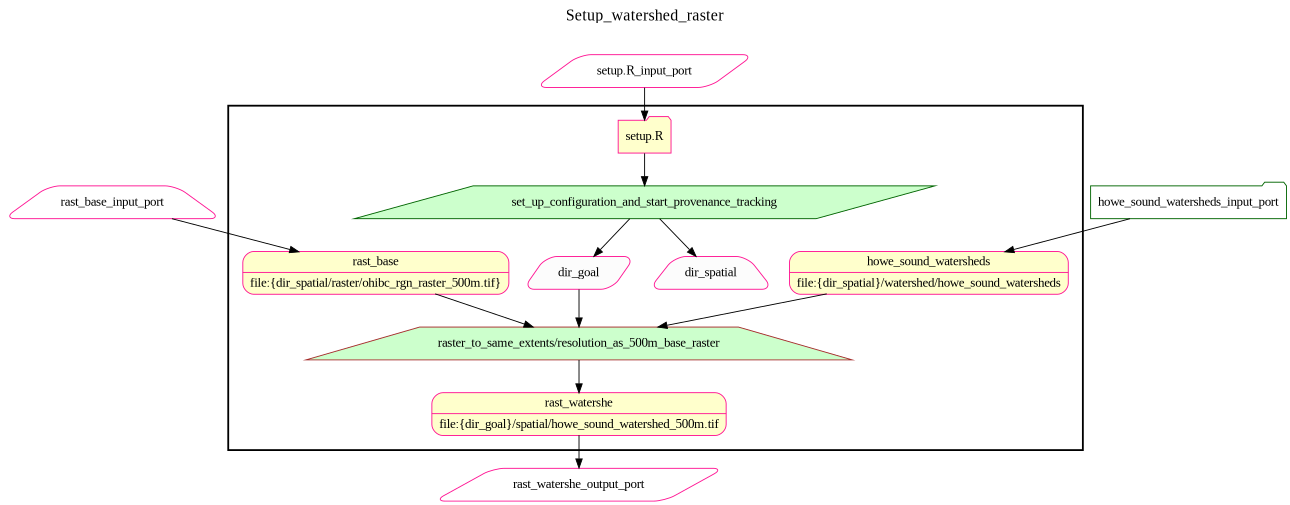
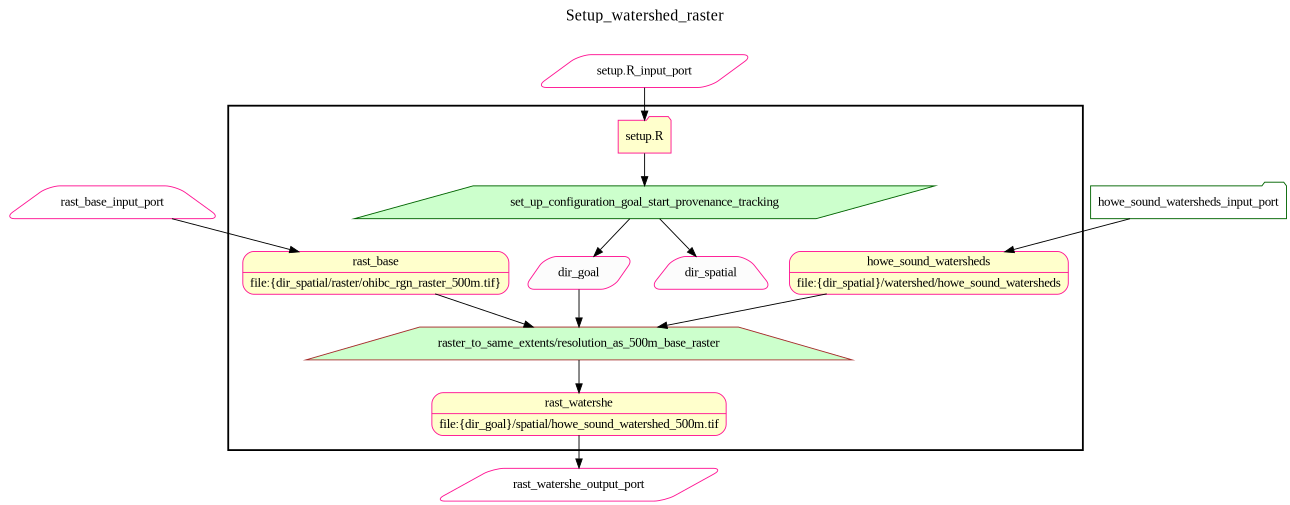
(645, 202) -> (645, 202)
